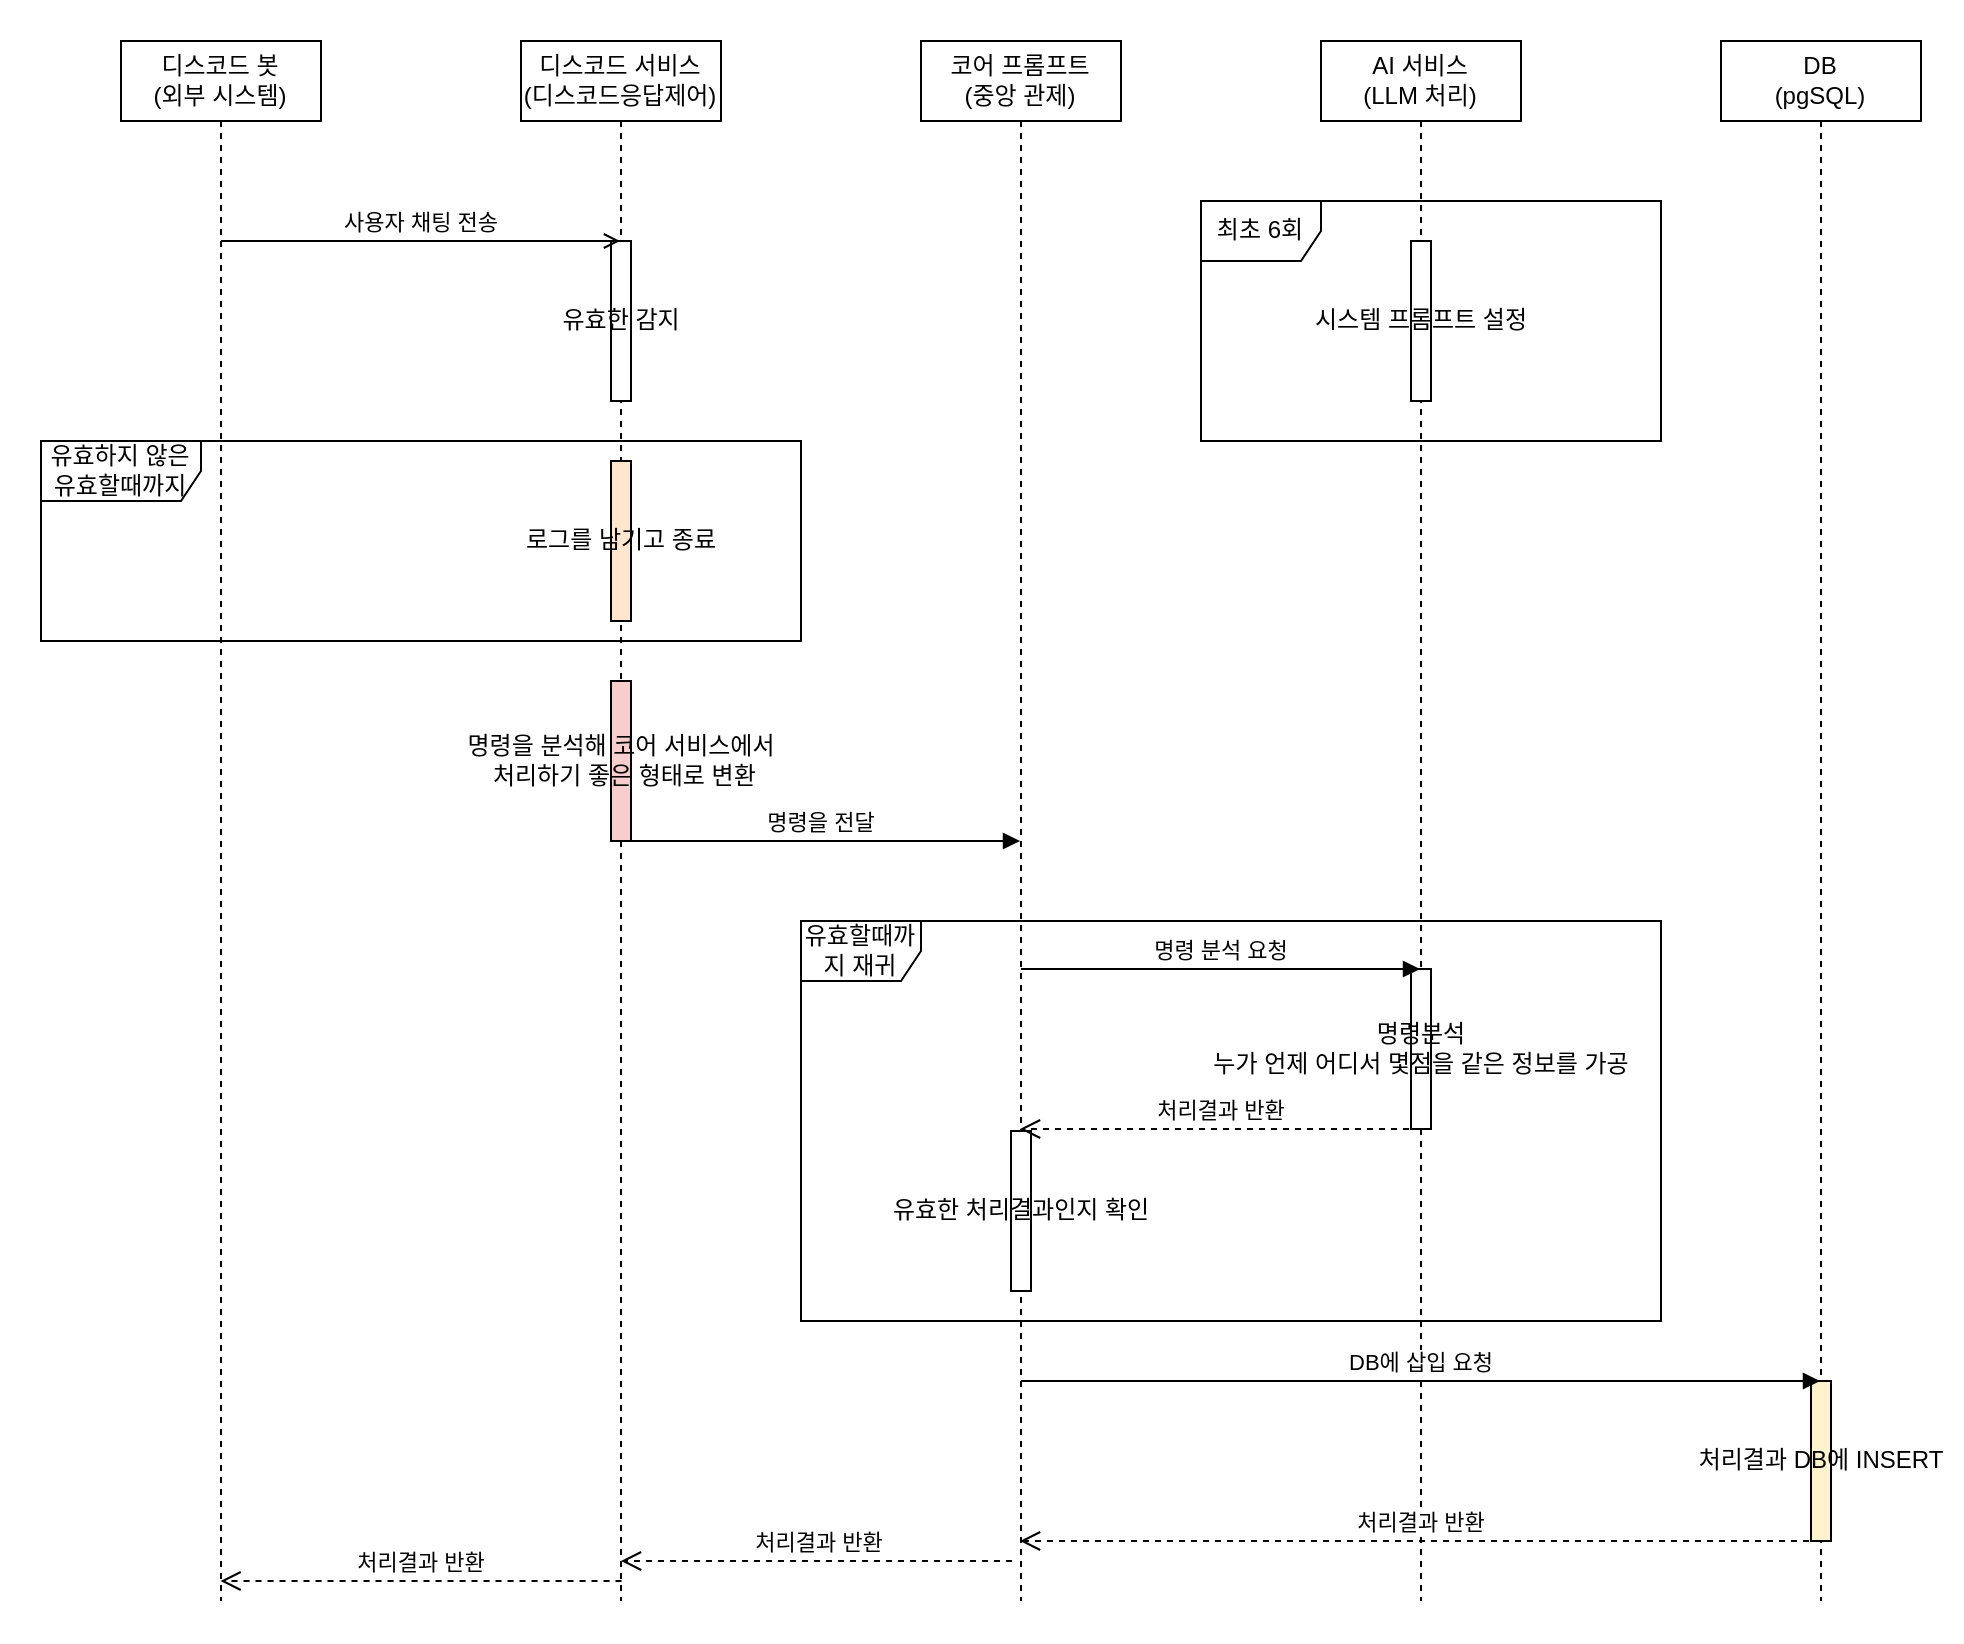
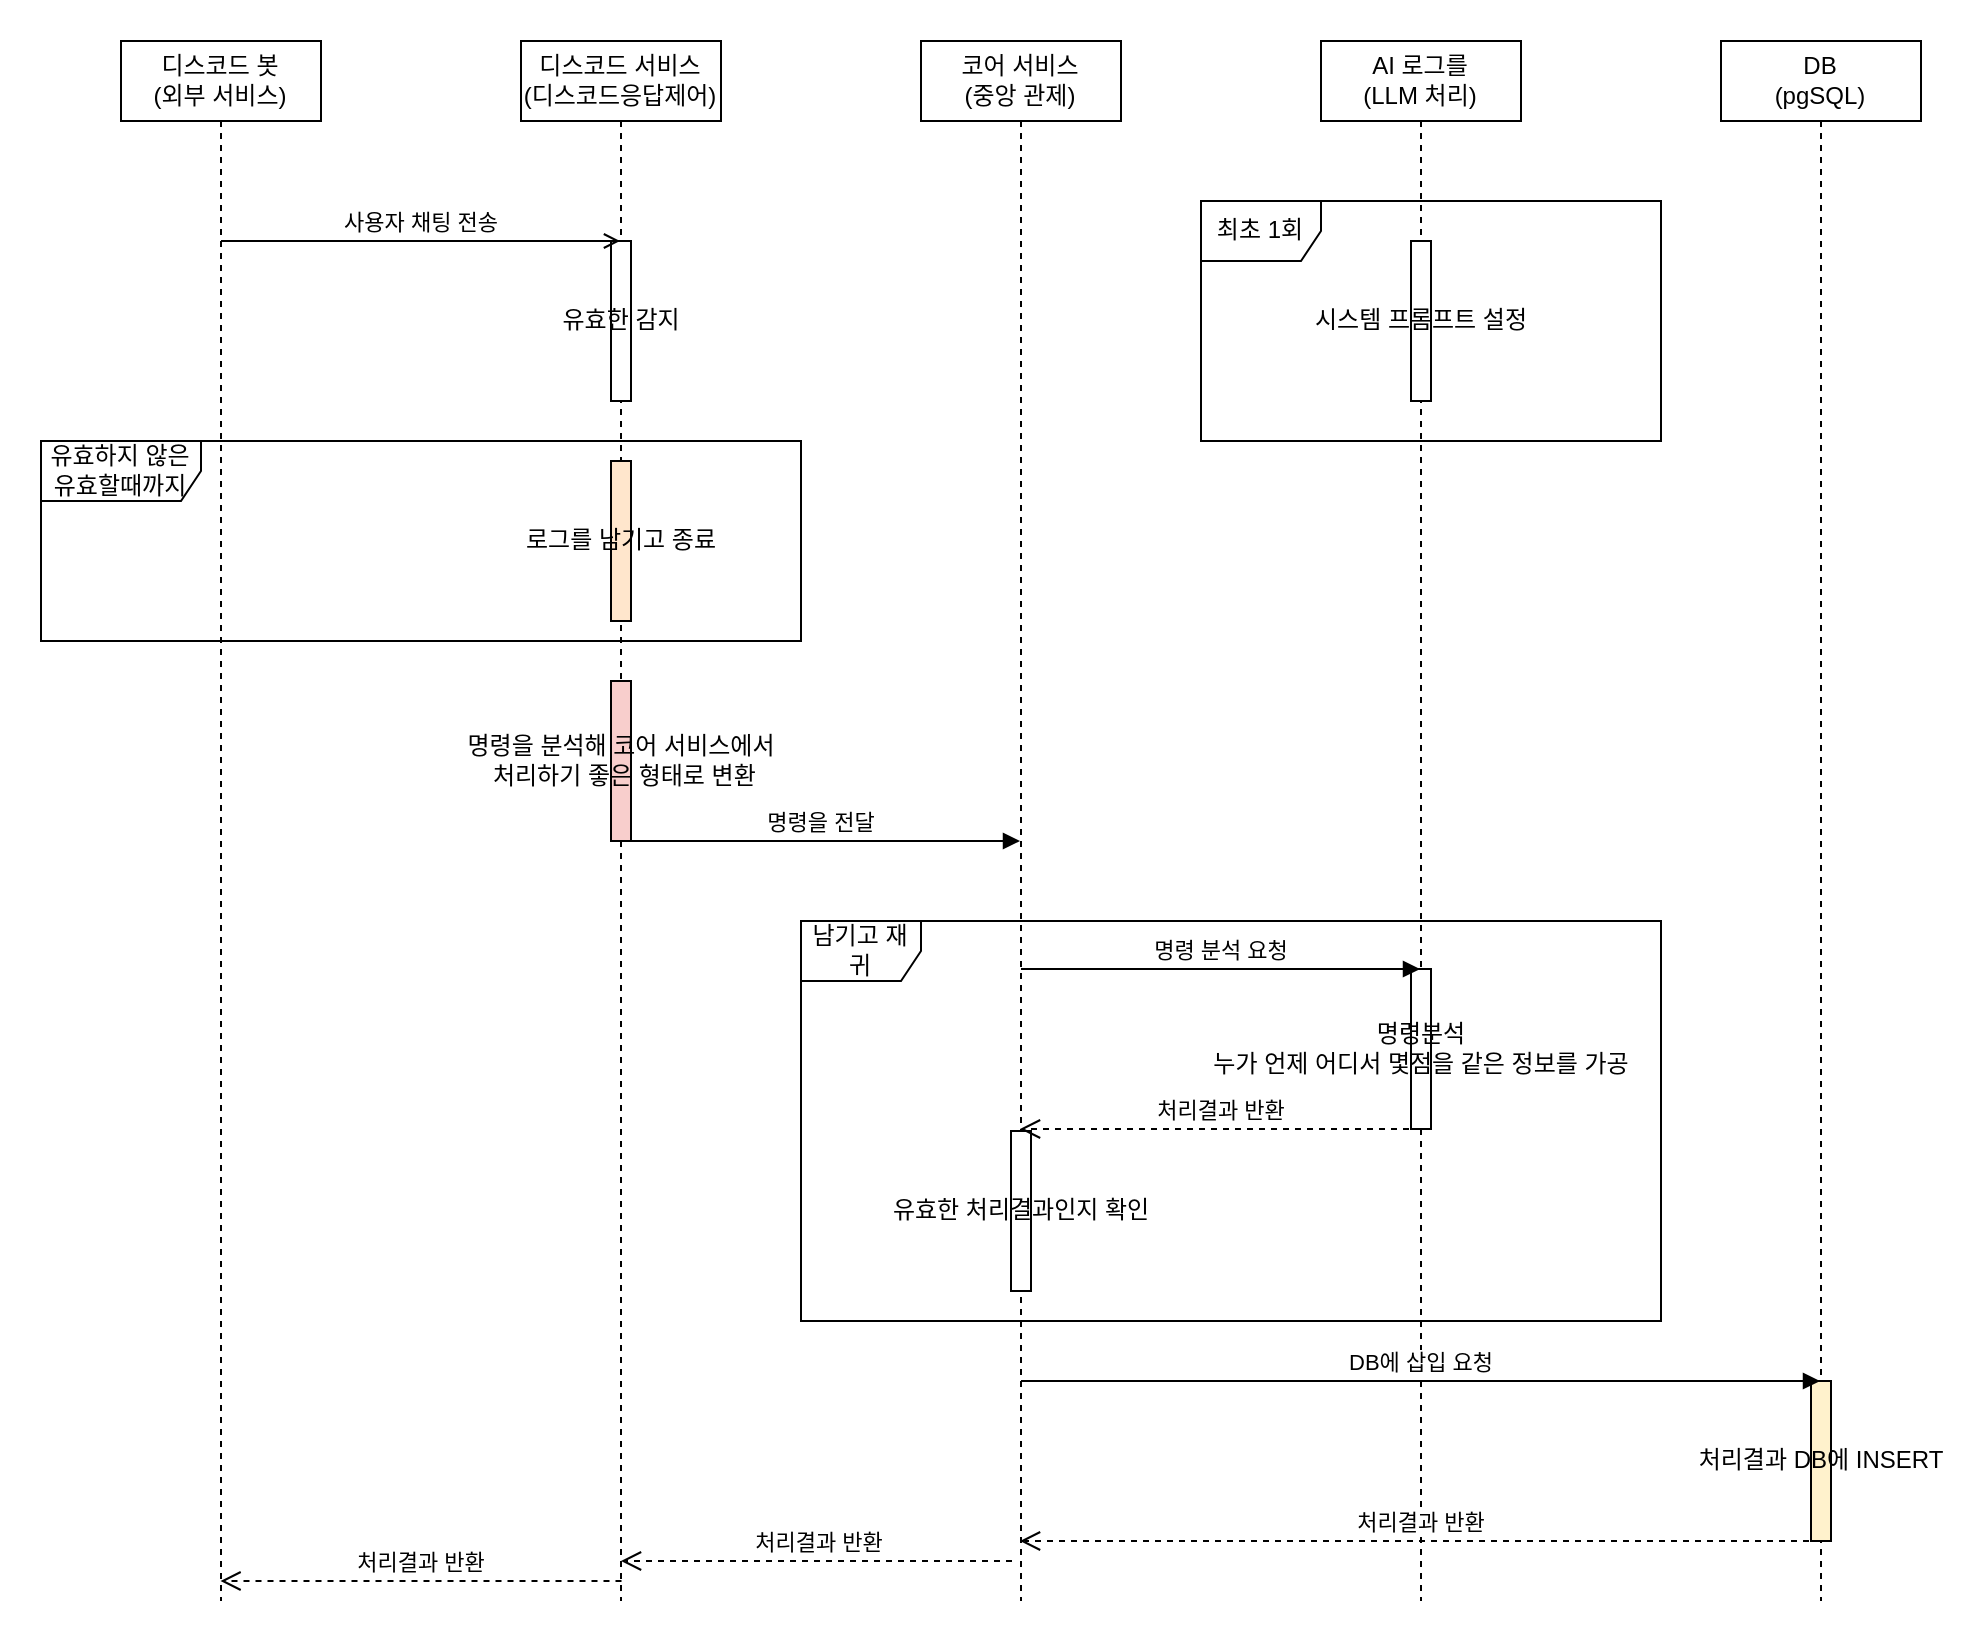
(221, 81) -> (221, 81)
(1021, 81) -> (1021, 81)
(1421, 81) -> (1421, 81)
(1261, 231) -> (1261, 231)
(861, 951) -> (861, 951)
